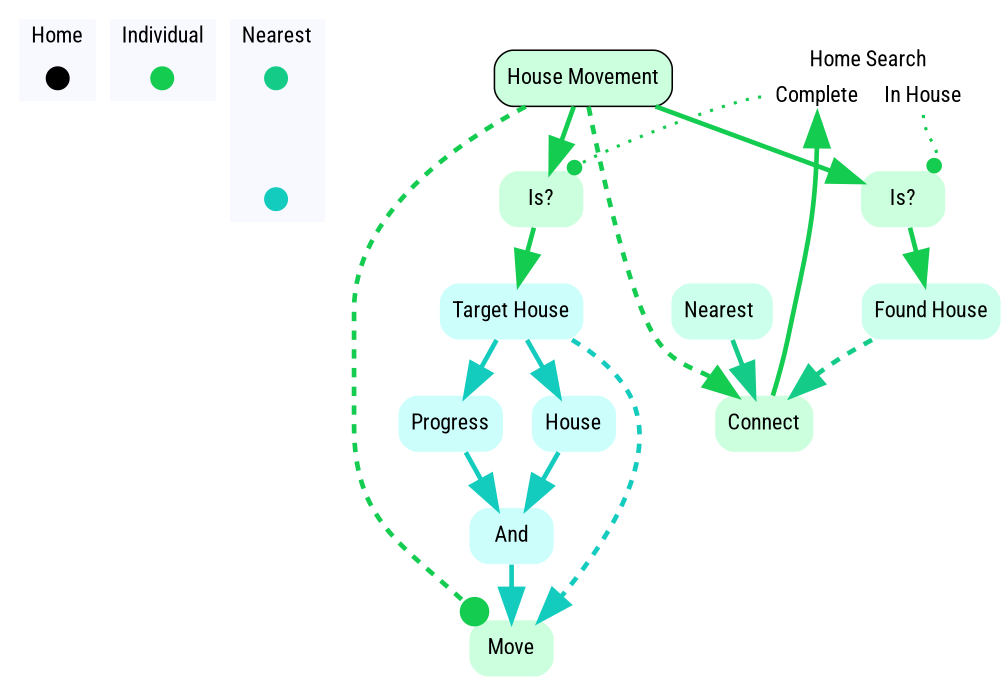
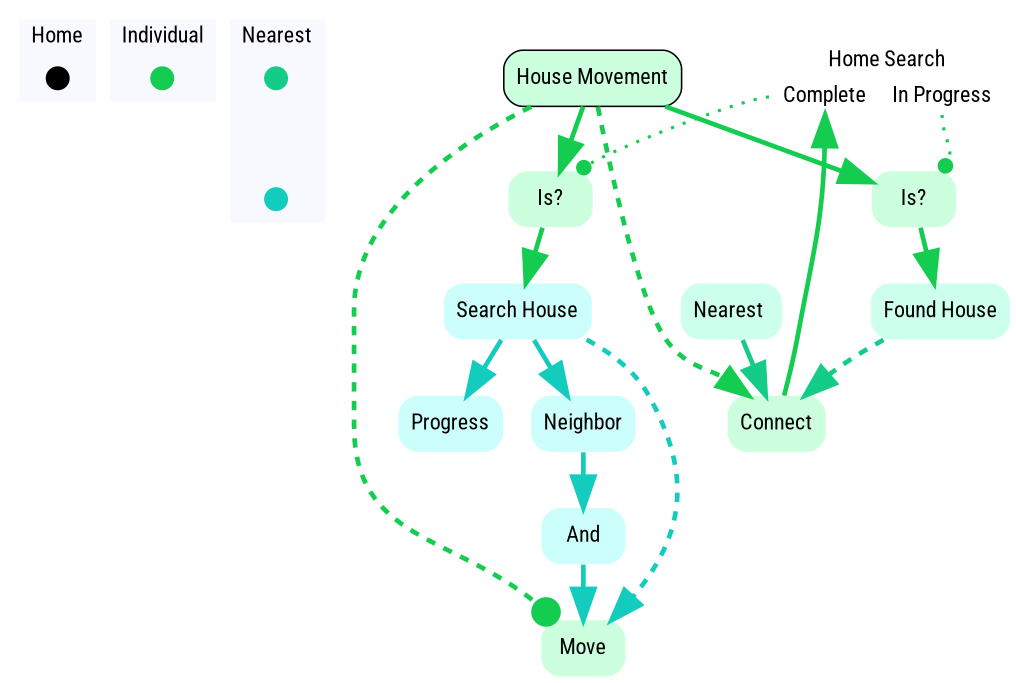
(923, 95) -> (942, 95)
(512, 311) -> (518, 311)
(574, 424) -> (583, 424)
(474, 466) -> none
